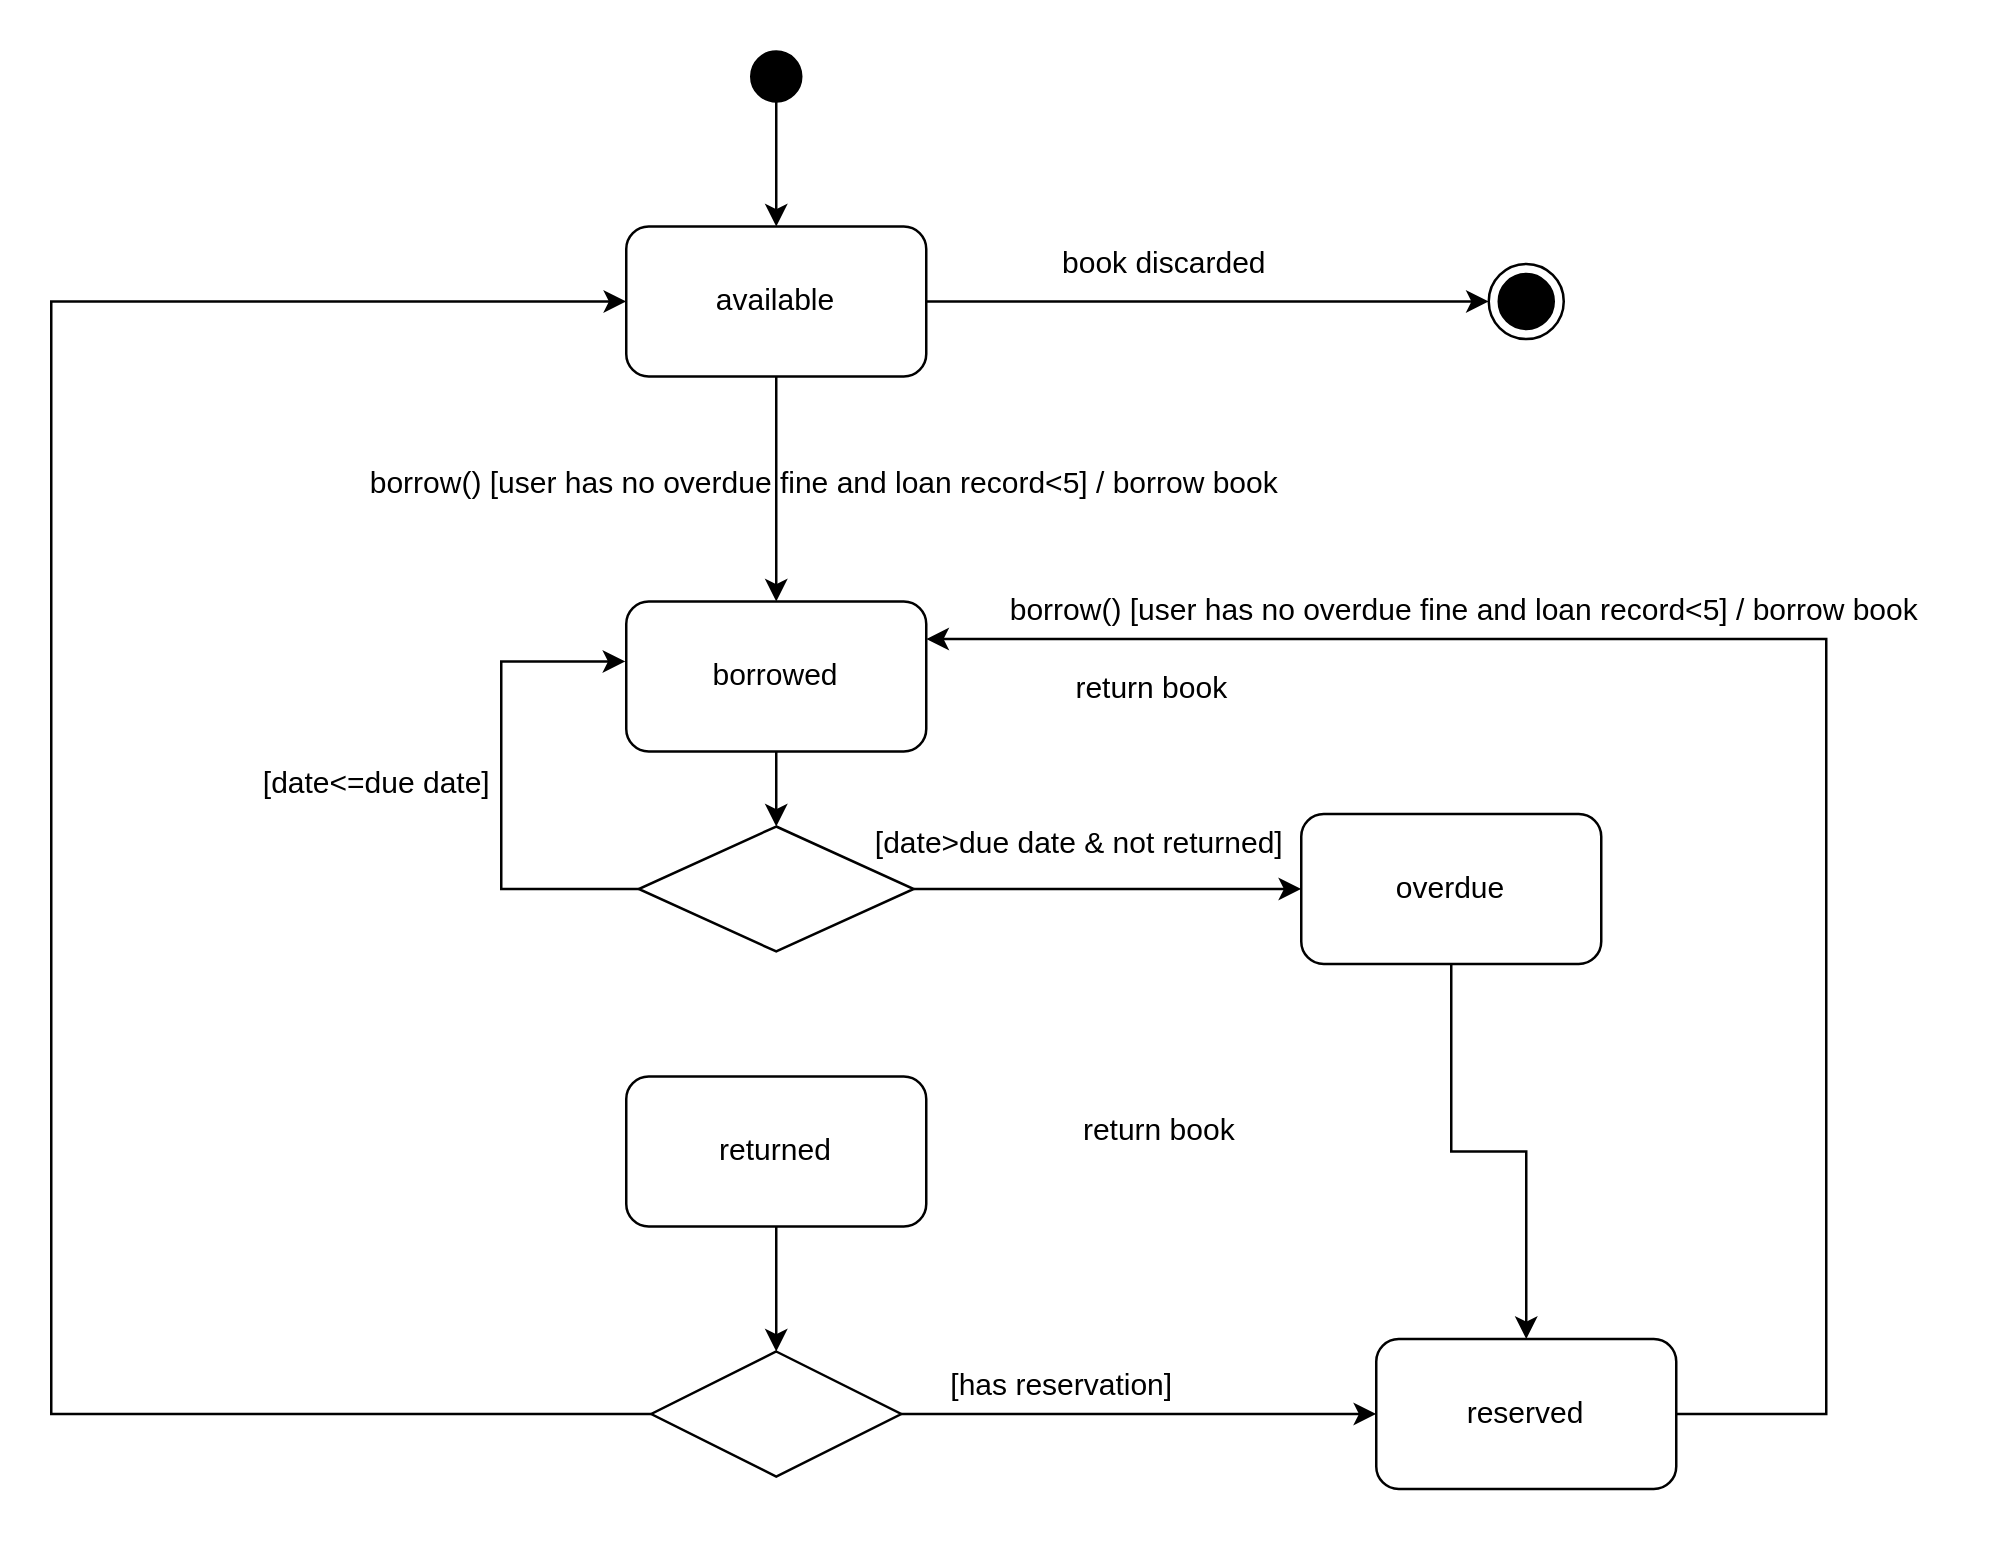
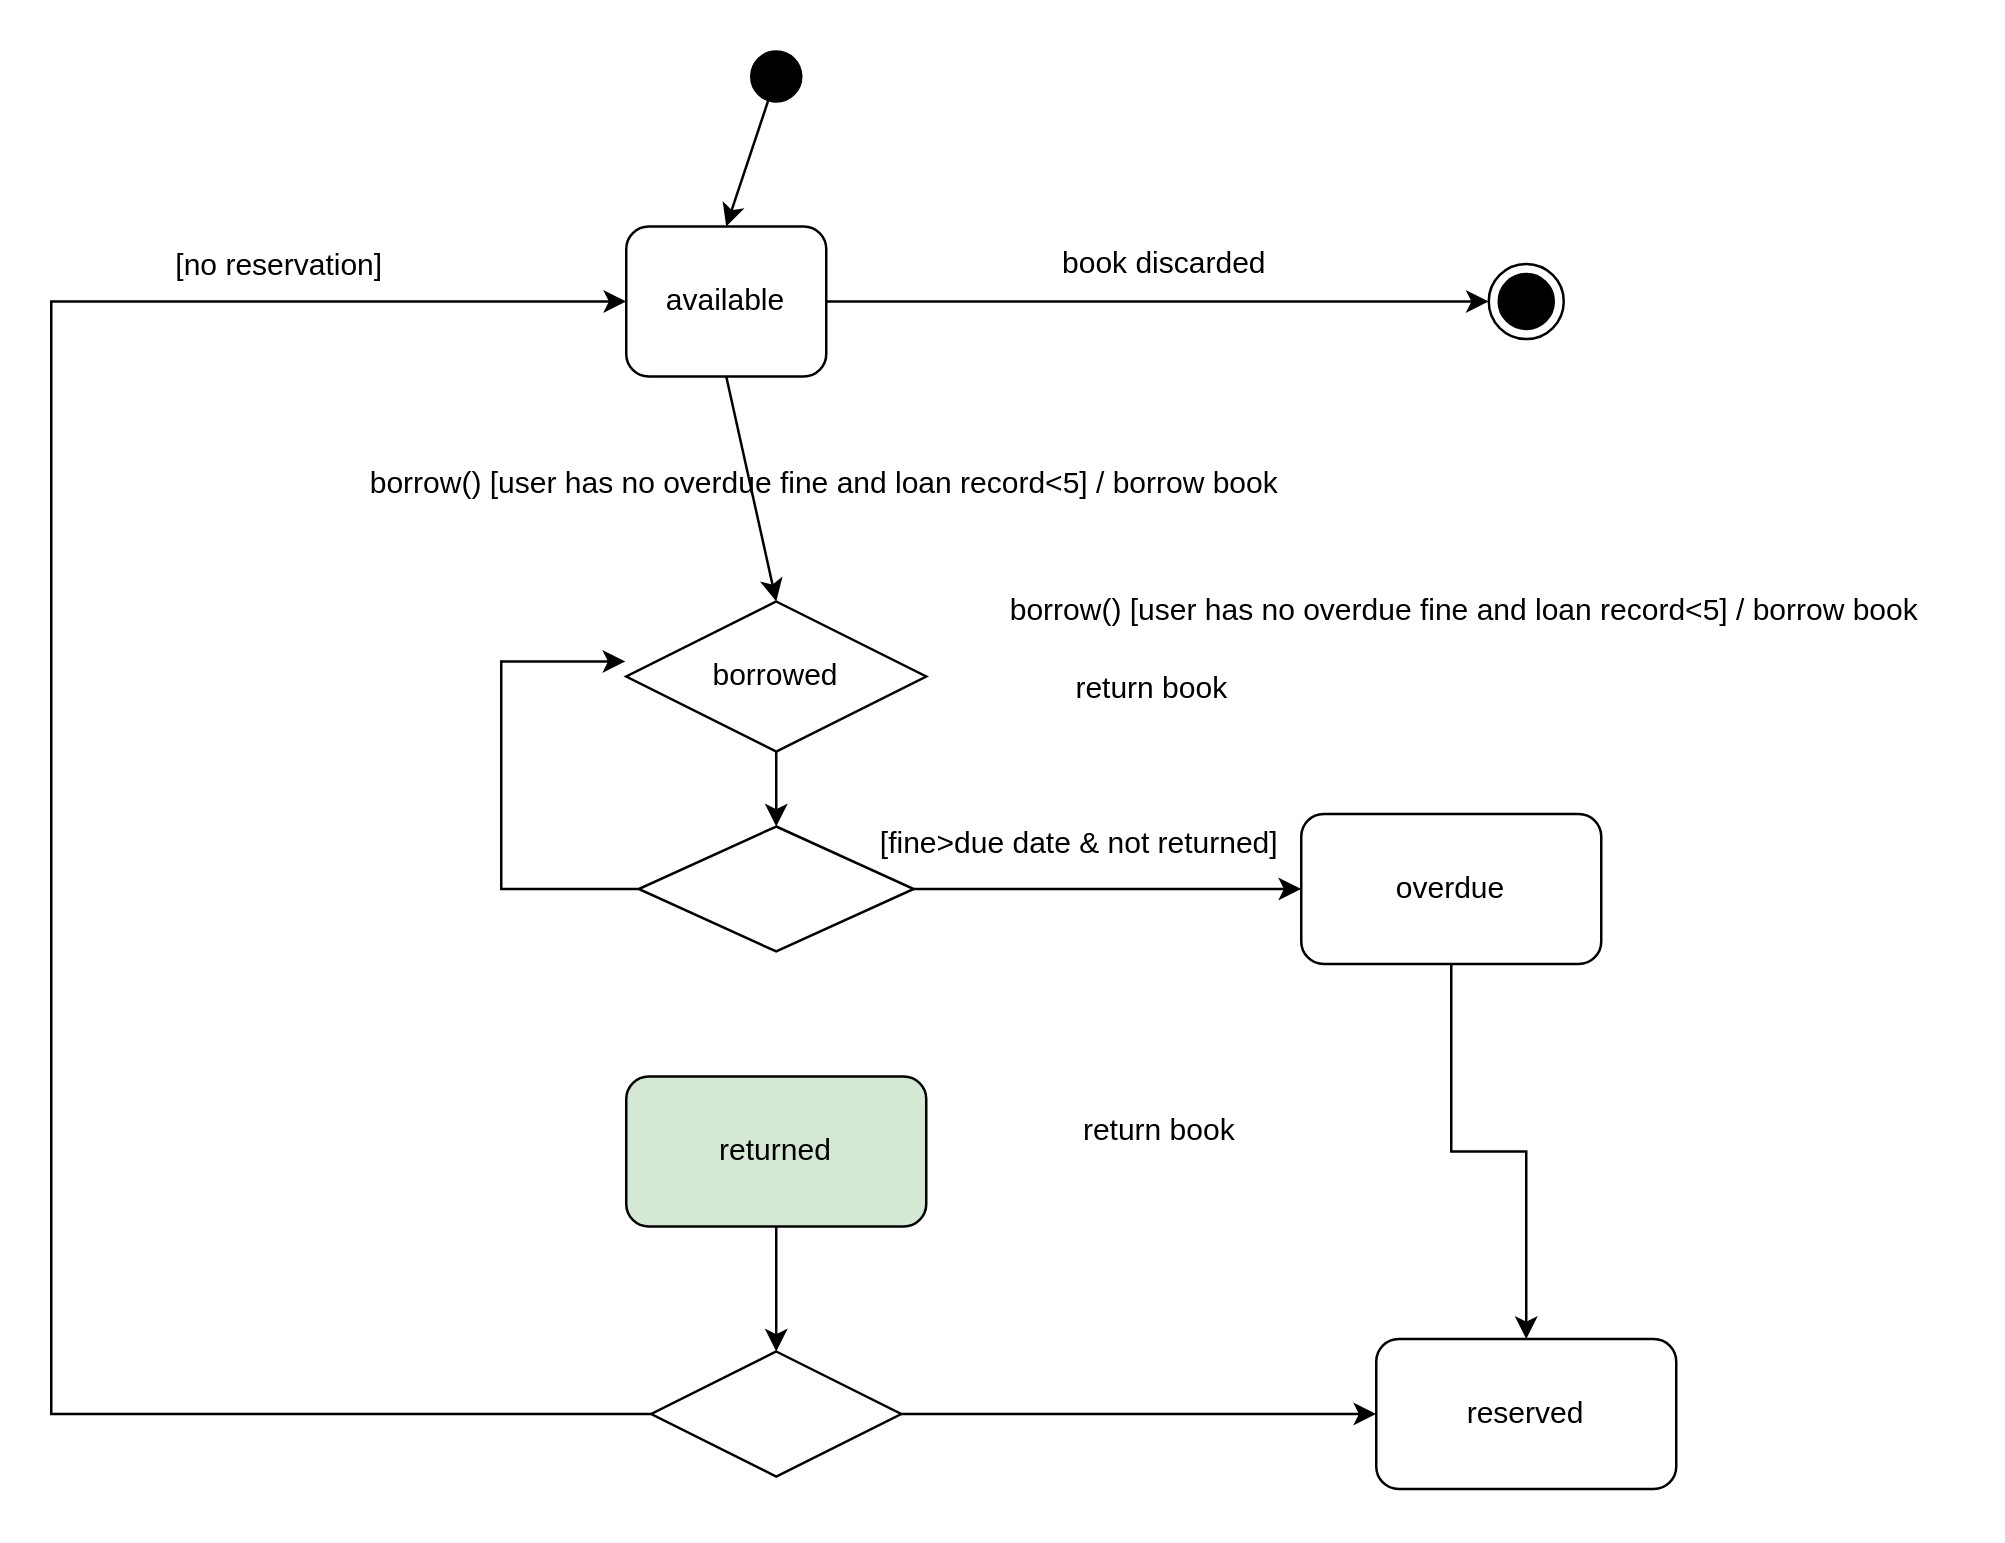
none -> (279, 266)
(776, 301) -> (726, 301)
(1826, 660) -> none
(776, 676) -> (776, 676)
(376, 784) -> none
(1080, 844) -> (1080, 844)
(776, 1151) -> (776, 1151)
(1061, 1386) -> none
